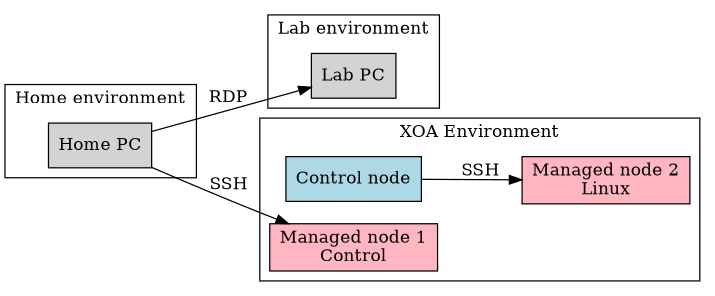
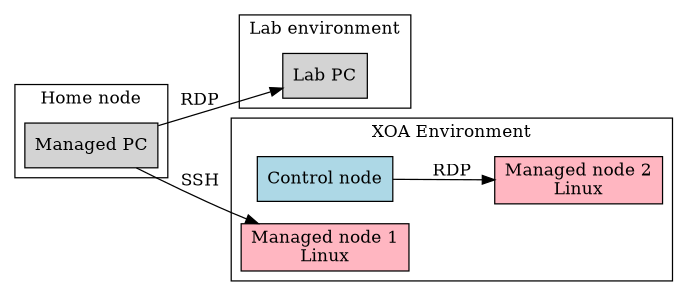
(101, 99) -> (91, 99)
(100, 145) -> (91, 145)
(480, 171) -> (452, 171)
(354, 247) -> (325, 247)
